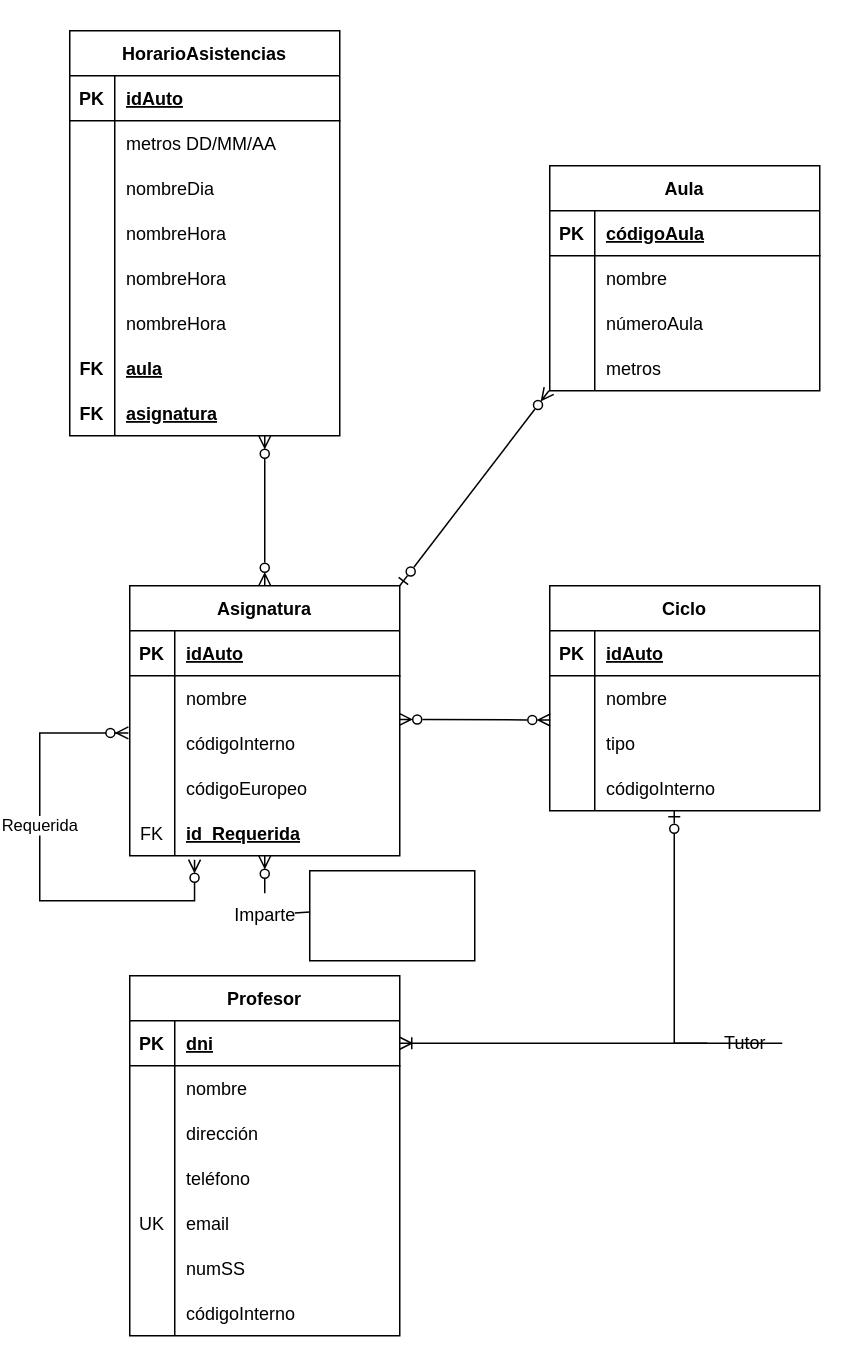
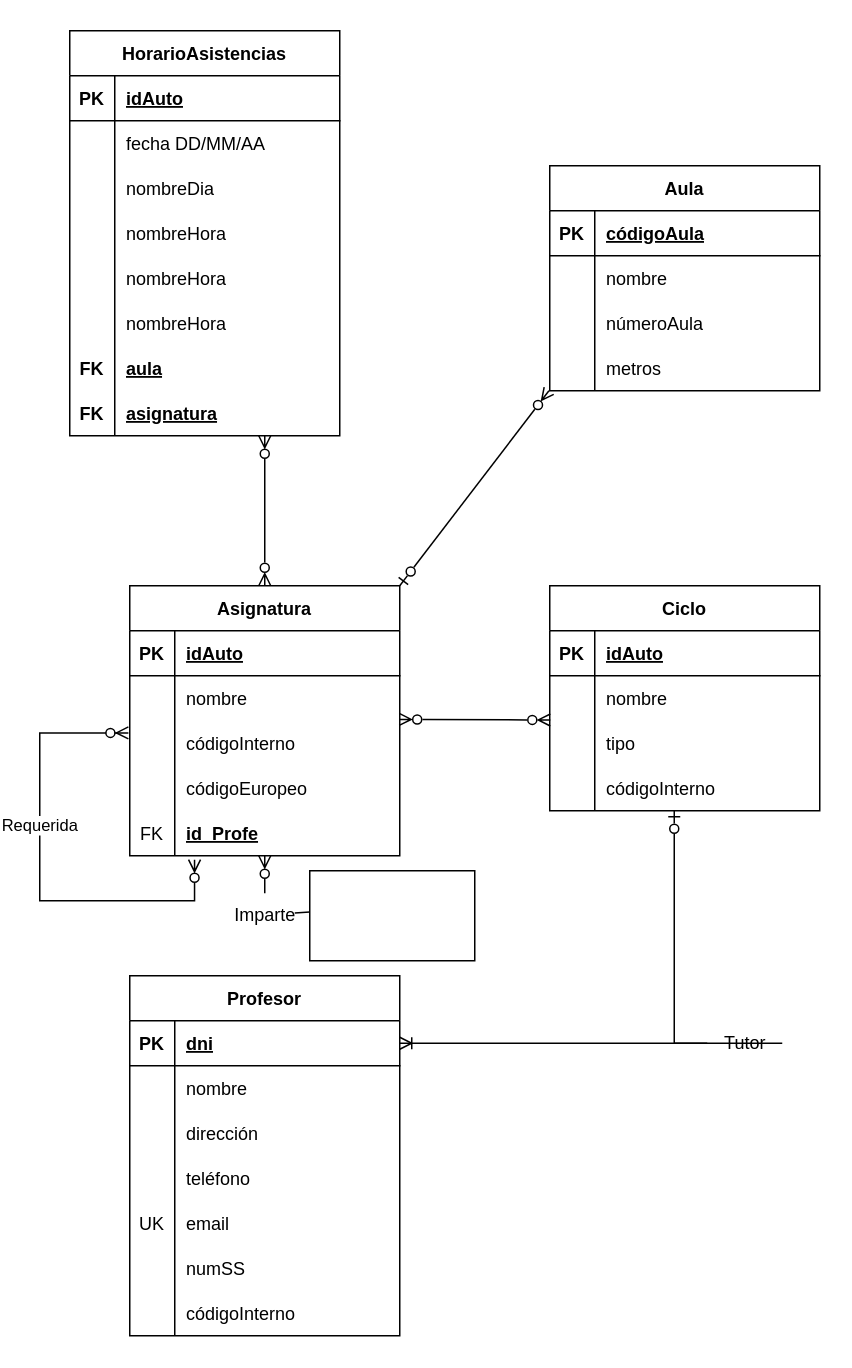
(199, 144) -> (194, 144)
(242, 834) -> (224, 834)
